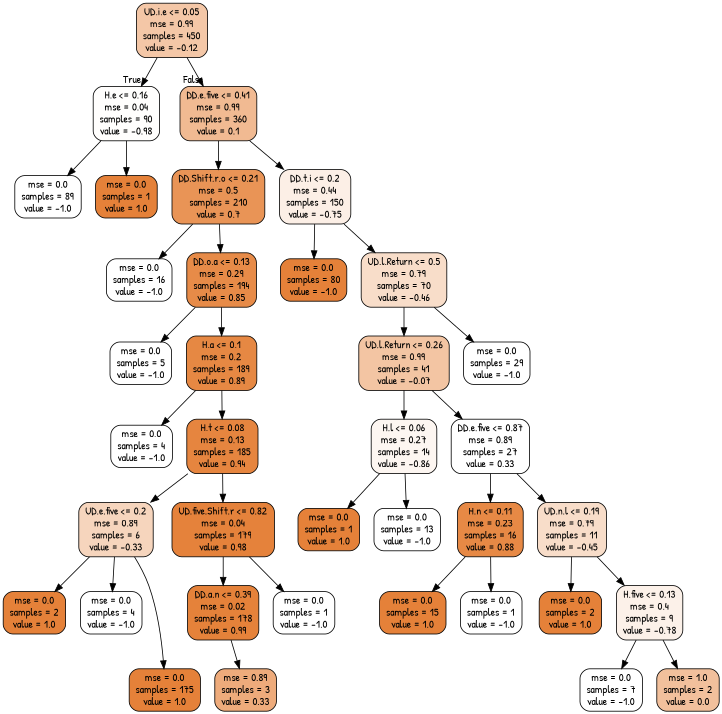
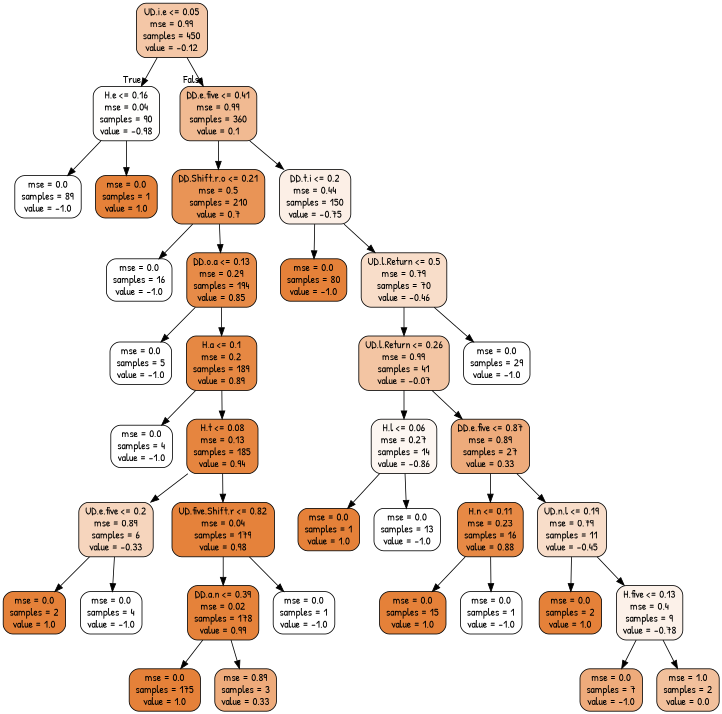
(490, 446) -> (490, 446)
(155, 607) -> (194, 651)
(611, 690) -> (611, 690)
